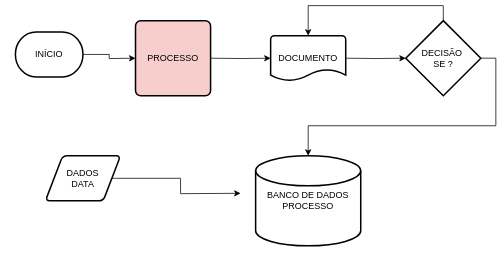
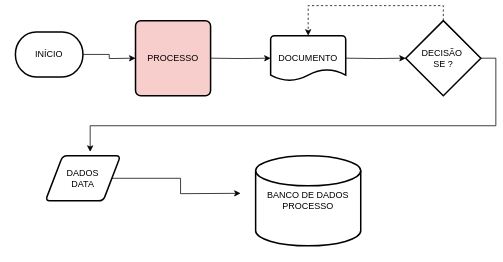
(370, 6) -> (370, 6)
(308, 137) -> (199, 126)
